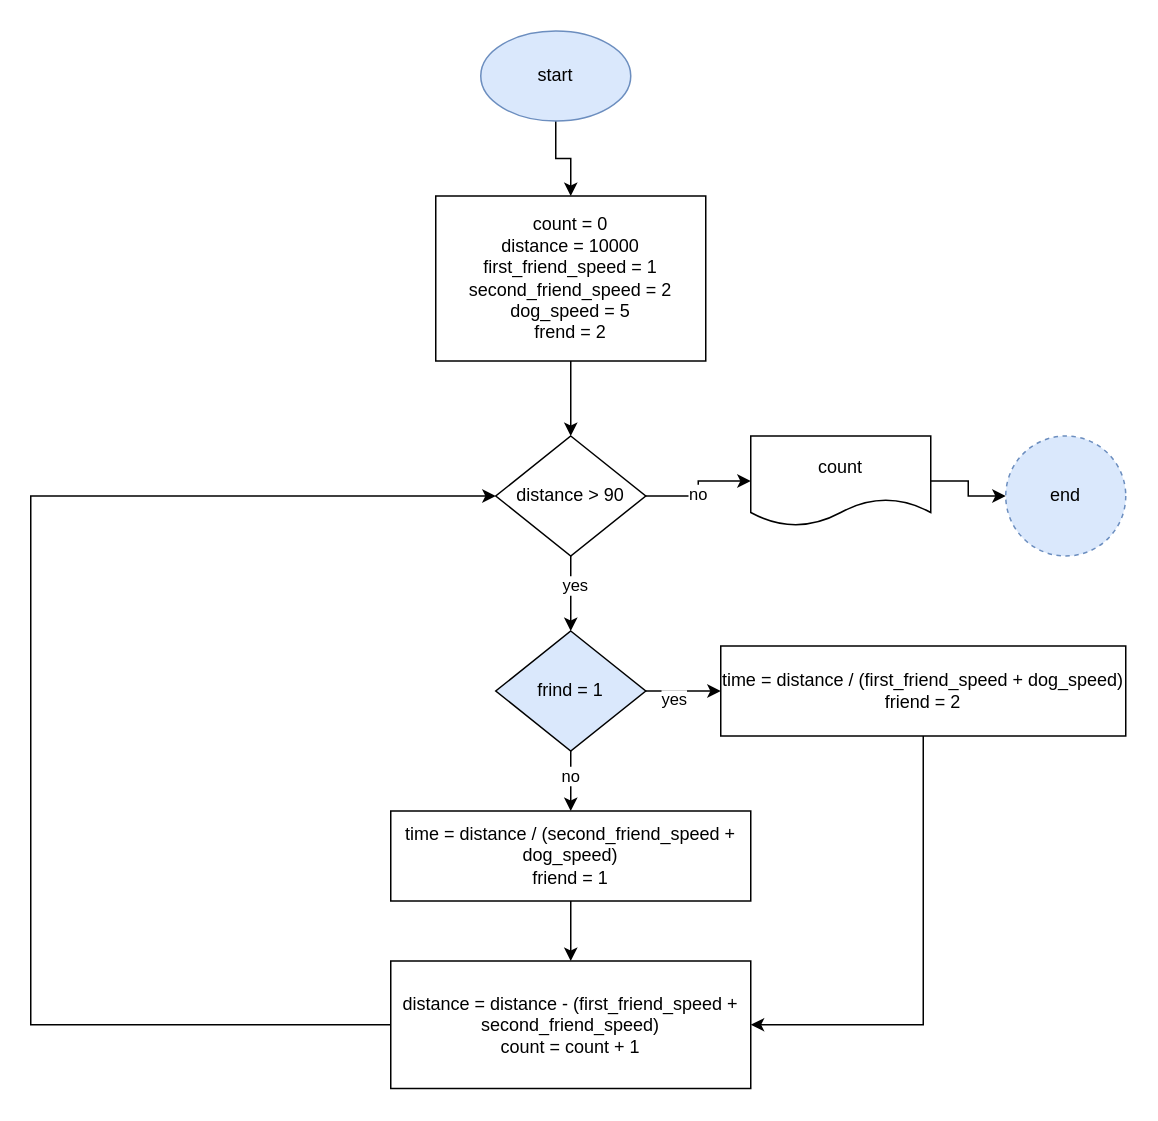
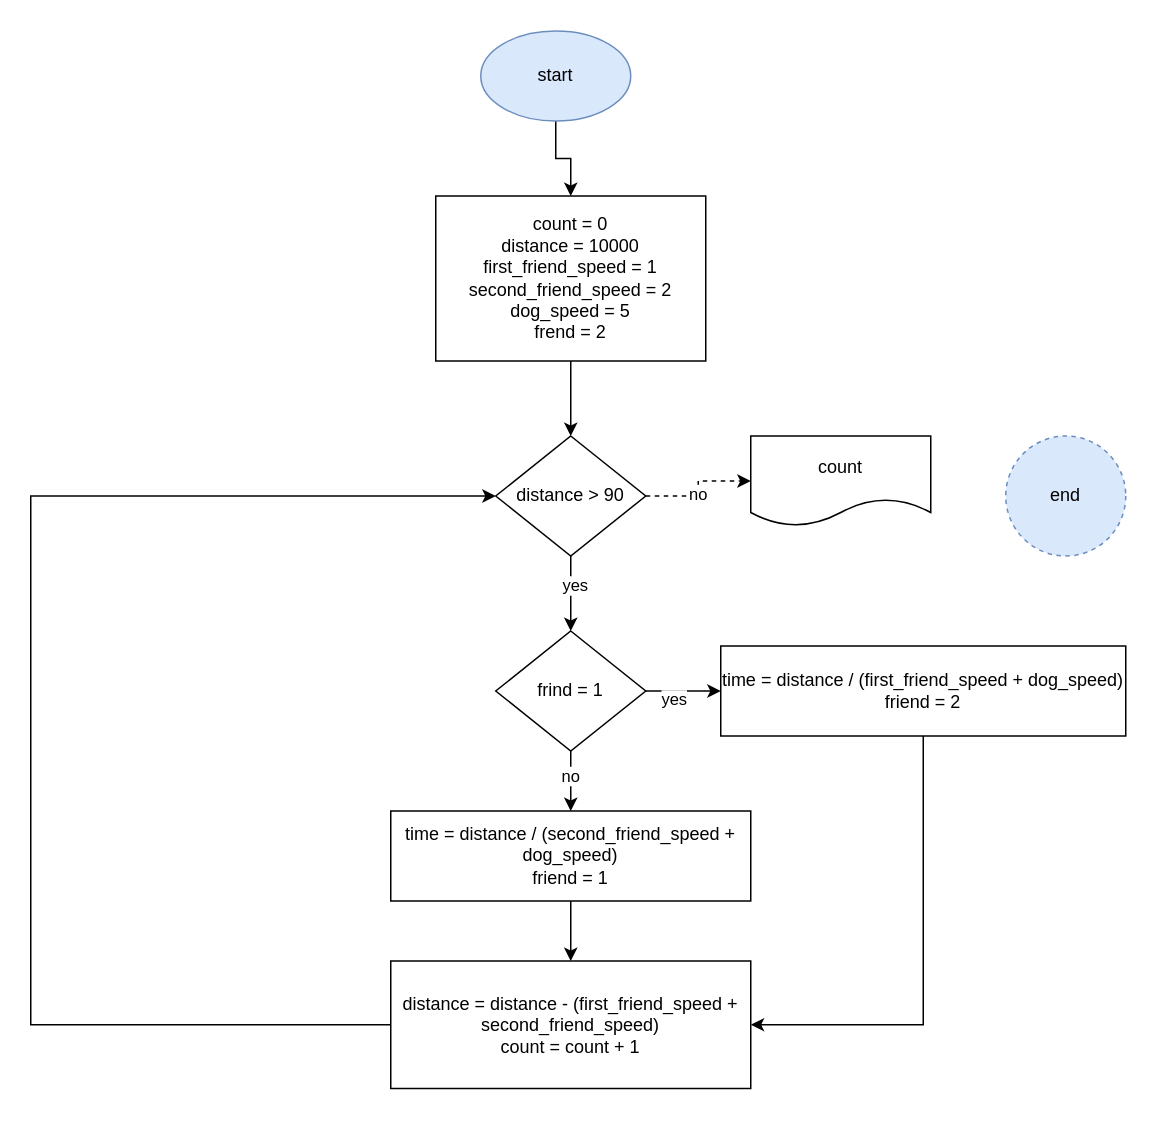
(718, 481) -> (718, 481)
(968, 483) -> none
(571, 691) -> (571, 691)
